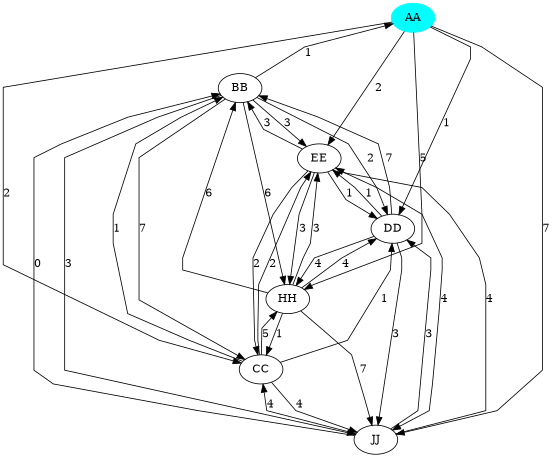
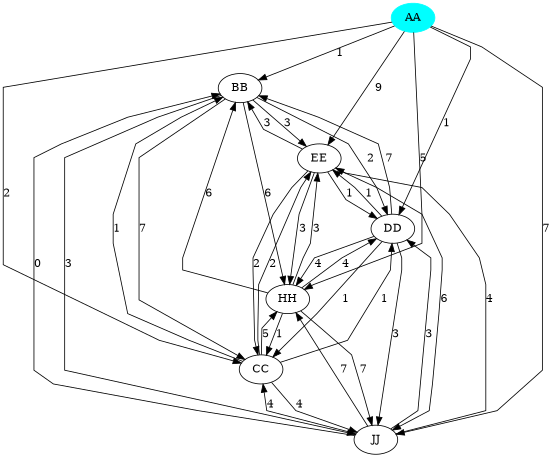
(317, 44) -> (330, 51)
(379, 88) -> (379, 88)
none -> (332, 297)
(445, 299) -> (445, 299)
none -> (334, 373)
